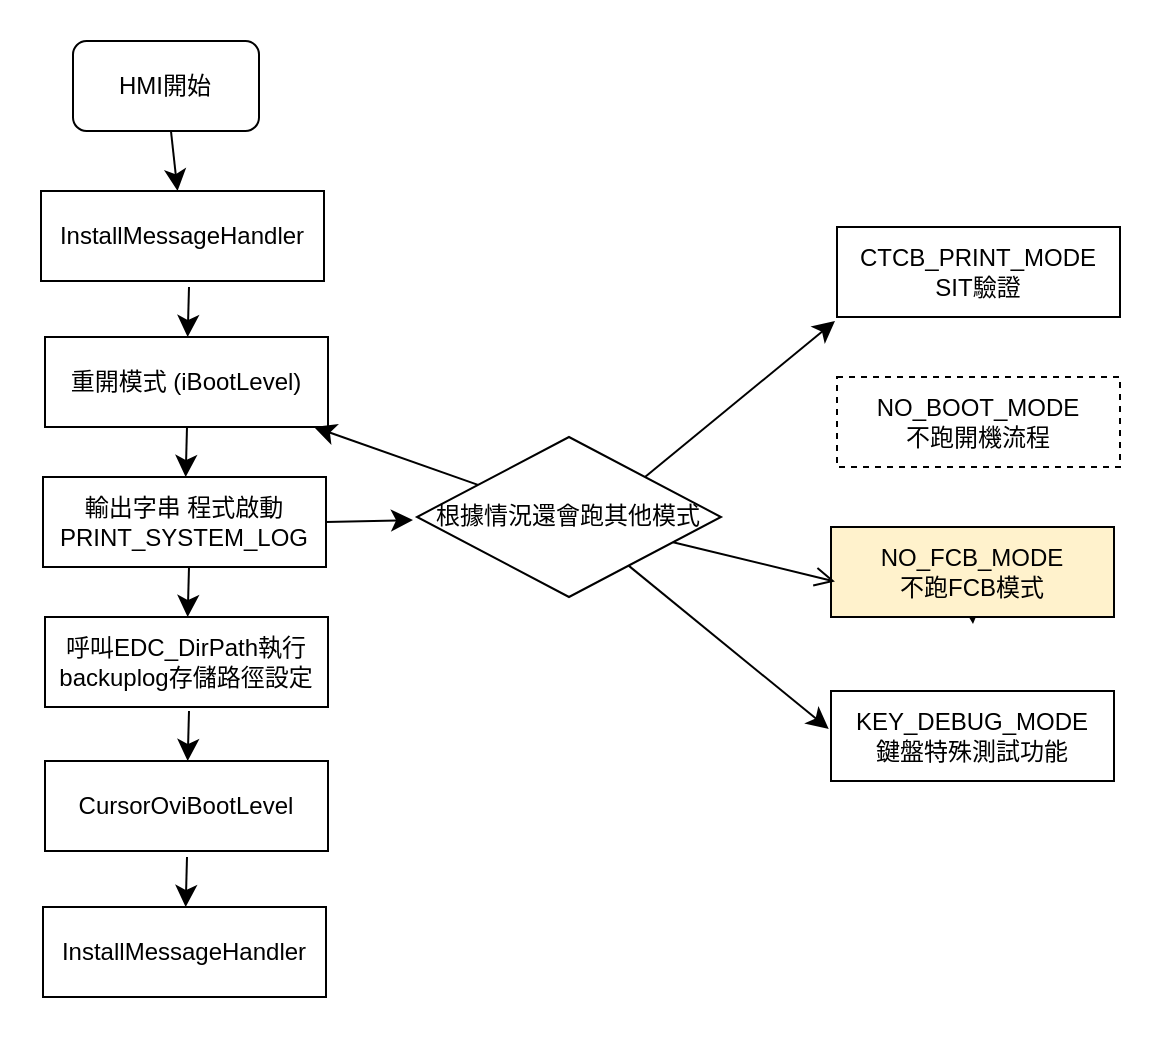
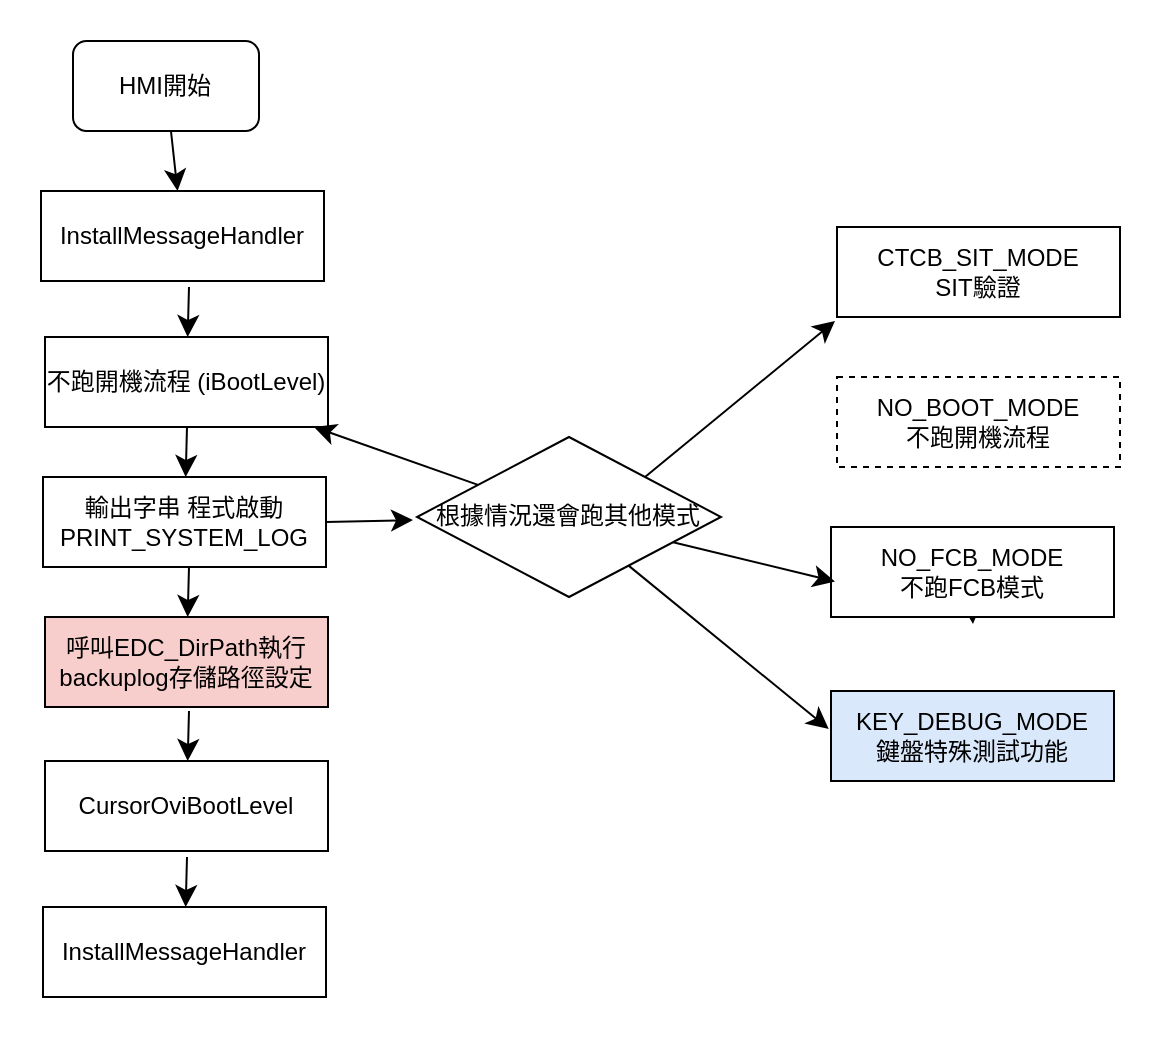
(979, 273) -> (979, 273)
(187, 383) -> (187, 383)
(973, 572) -> (973, 572)
(822, 578) -> (817, 577)
(187, 662) -> (187, 662)
(973, 736) -> (973, 736)
